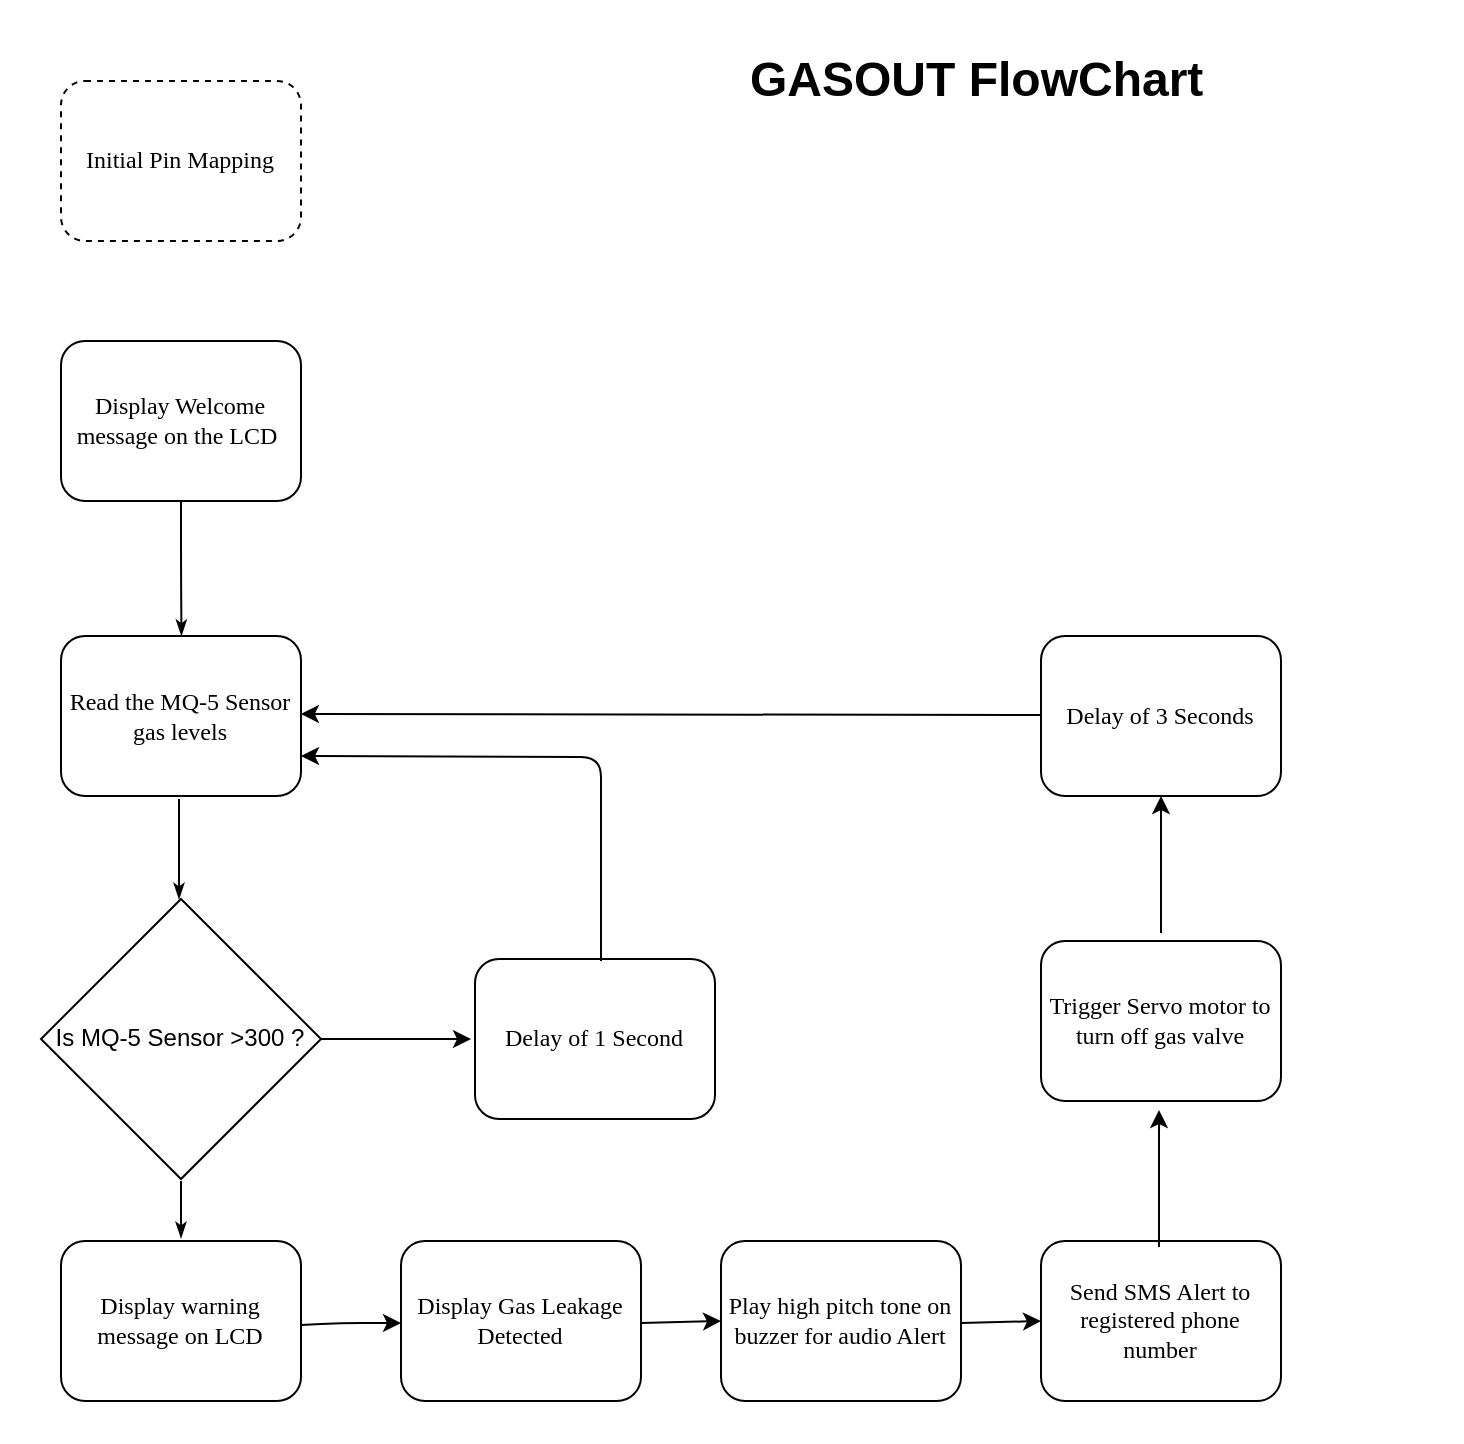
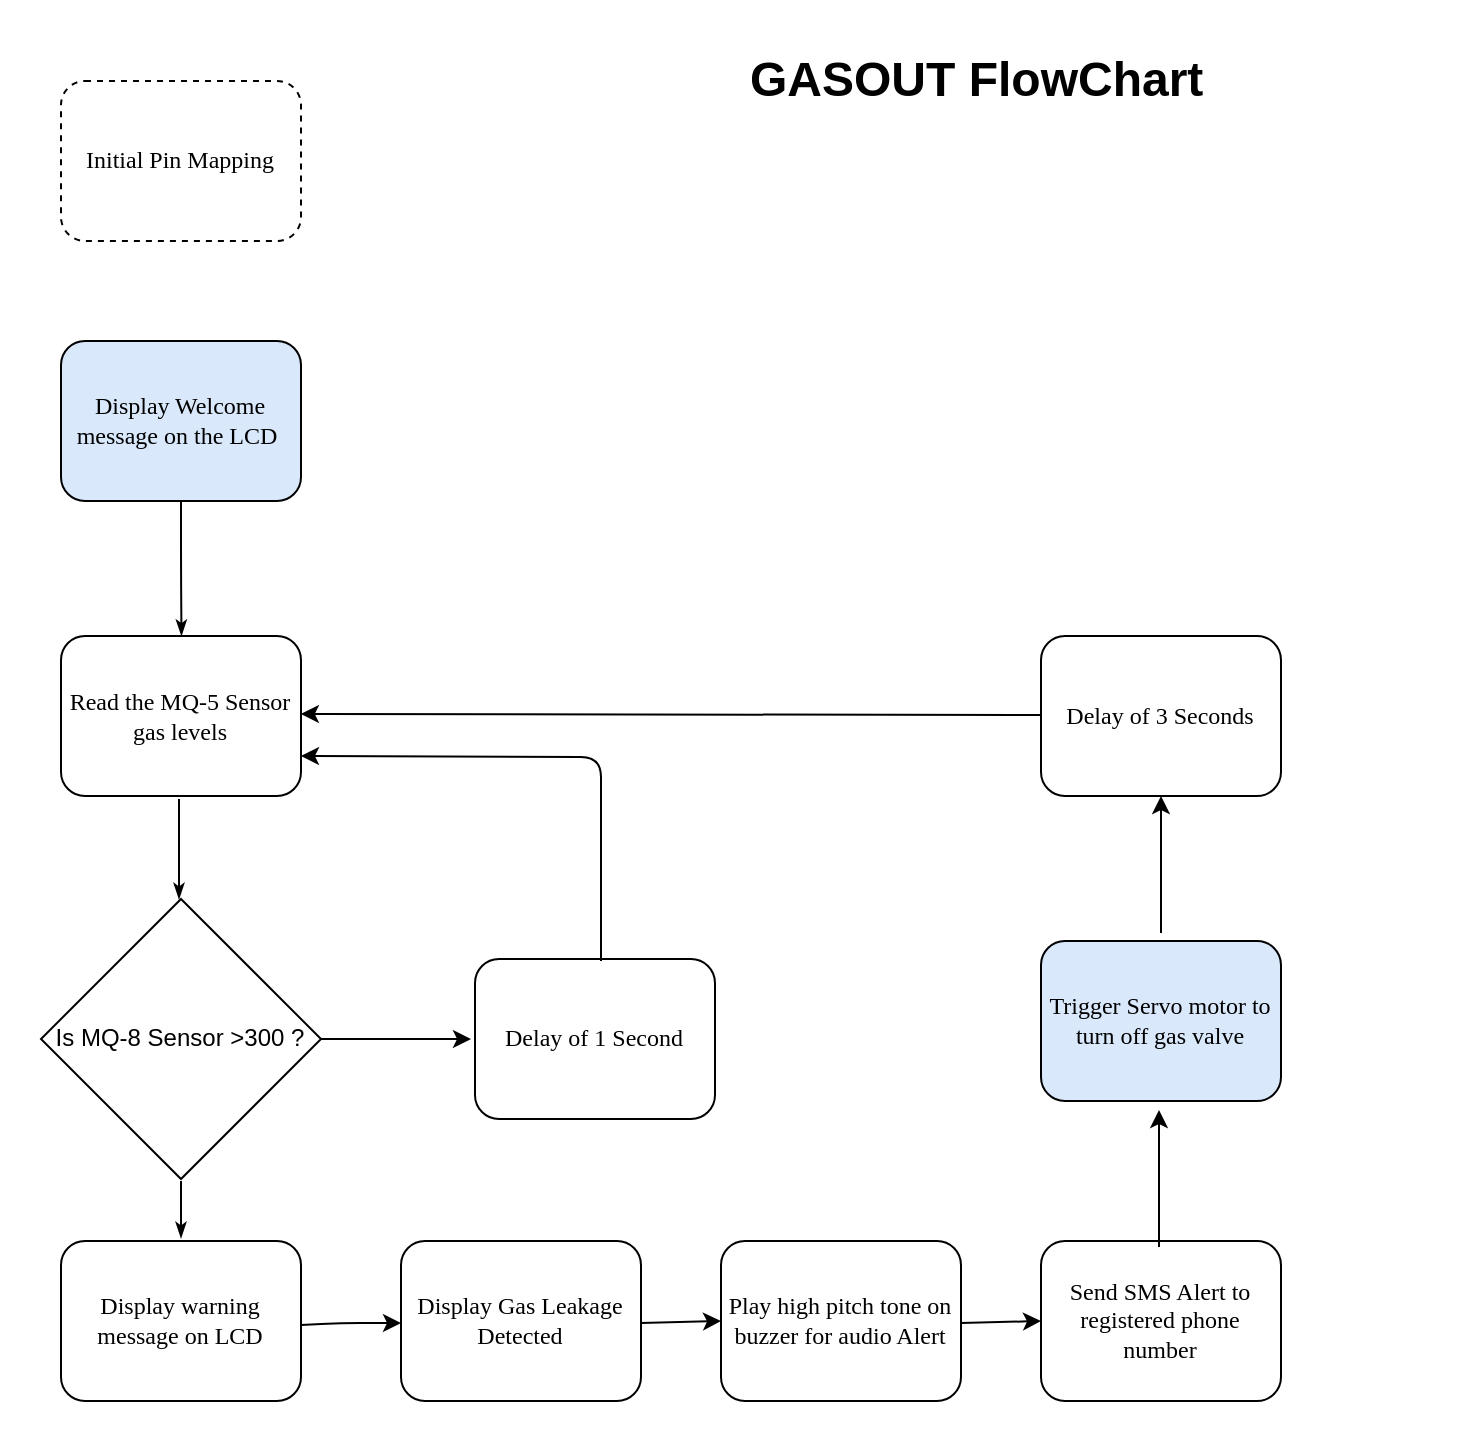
(181, 421) -> (181, 421)
(1161, 1021) -> (1161, 1021)
(181, 1039) -> (181, 1039)
